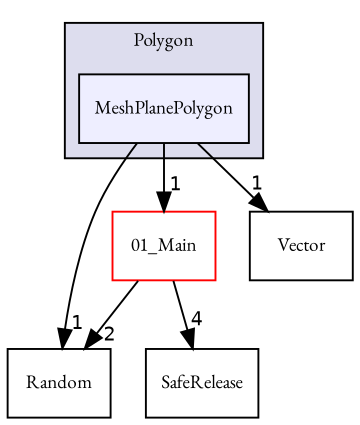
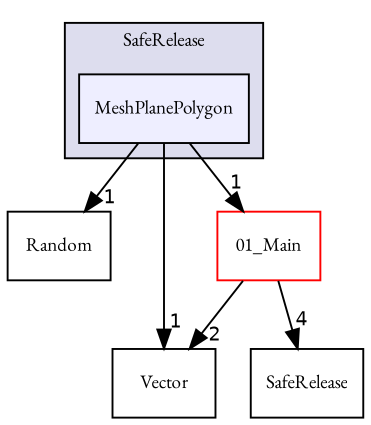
(164, 41) -> (164, 41)
(117, 307) -> (222, 307)
